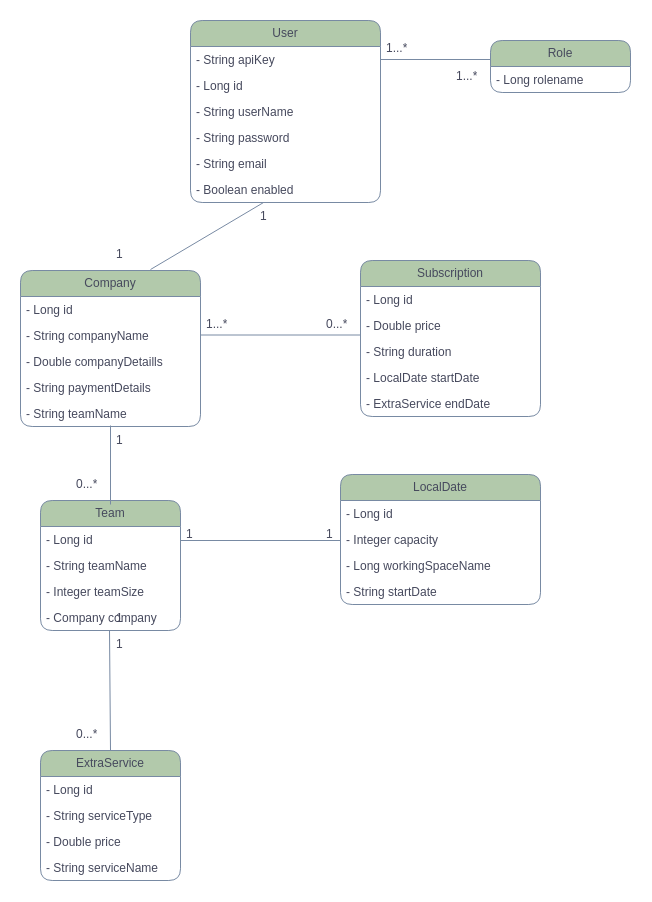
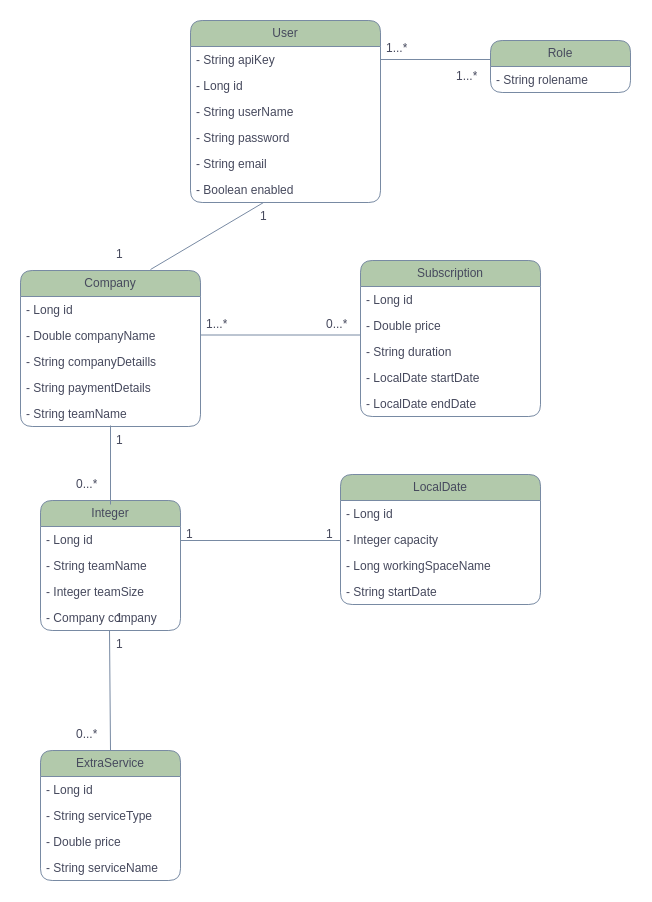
(542, 81) -> (547, 81)
(89, 337) -> (89, 337)
(98, 363) -> (98, 363)
(436, 405) -> (426, 405)
(111, 514) -> (111, 514)
